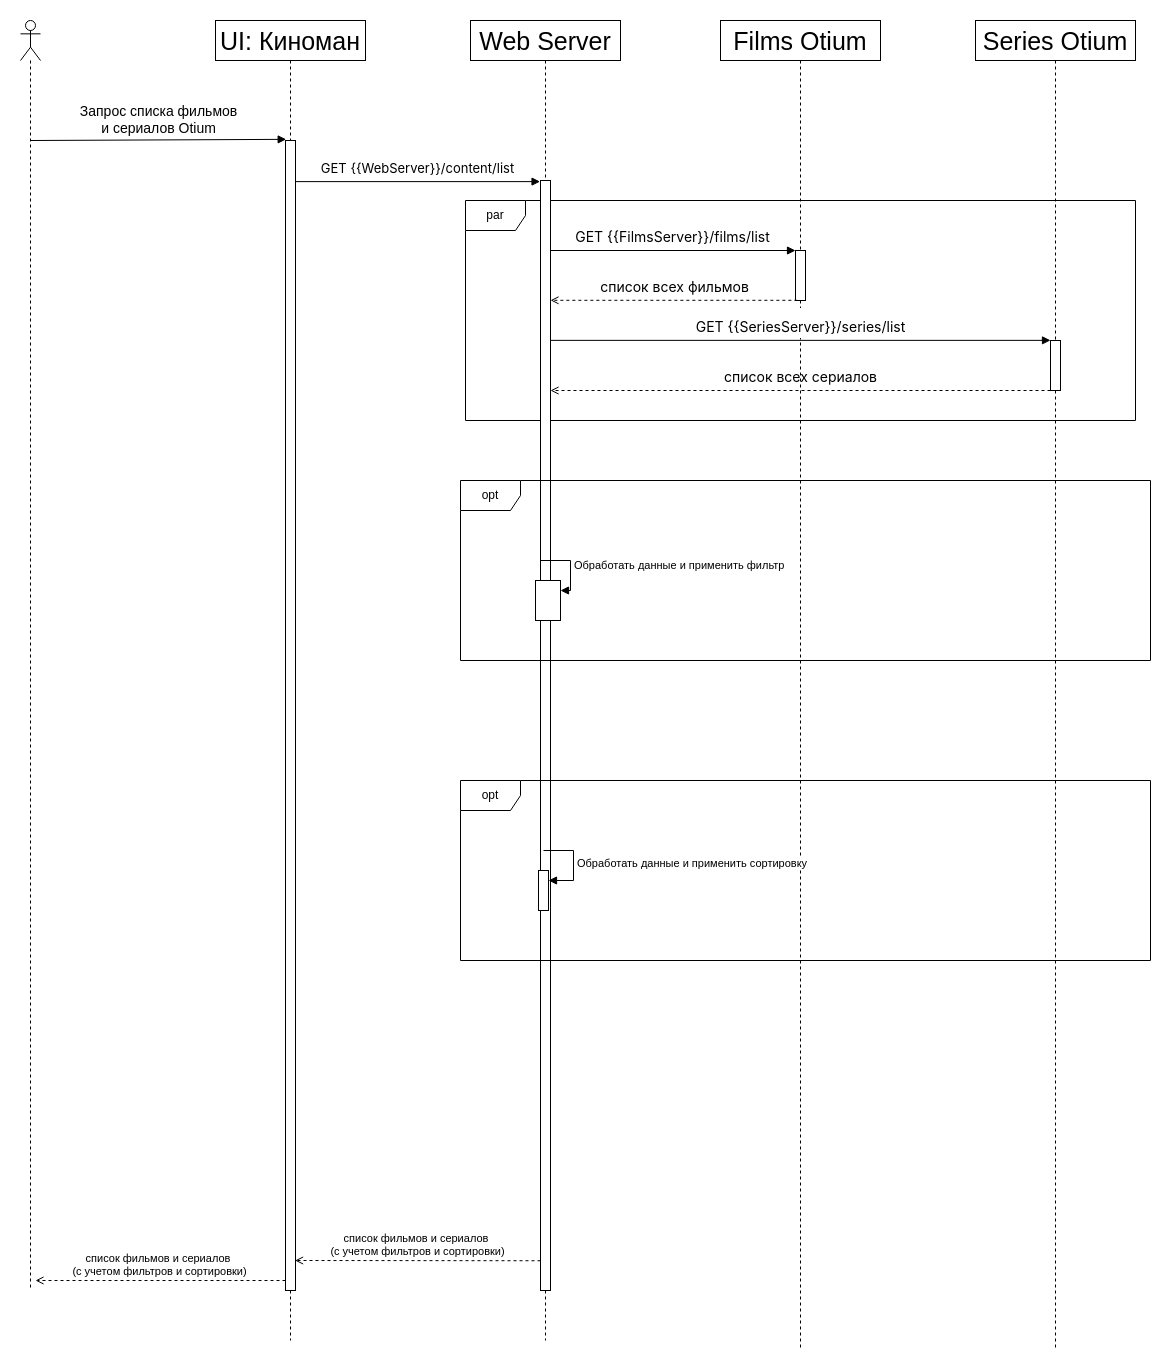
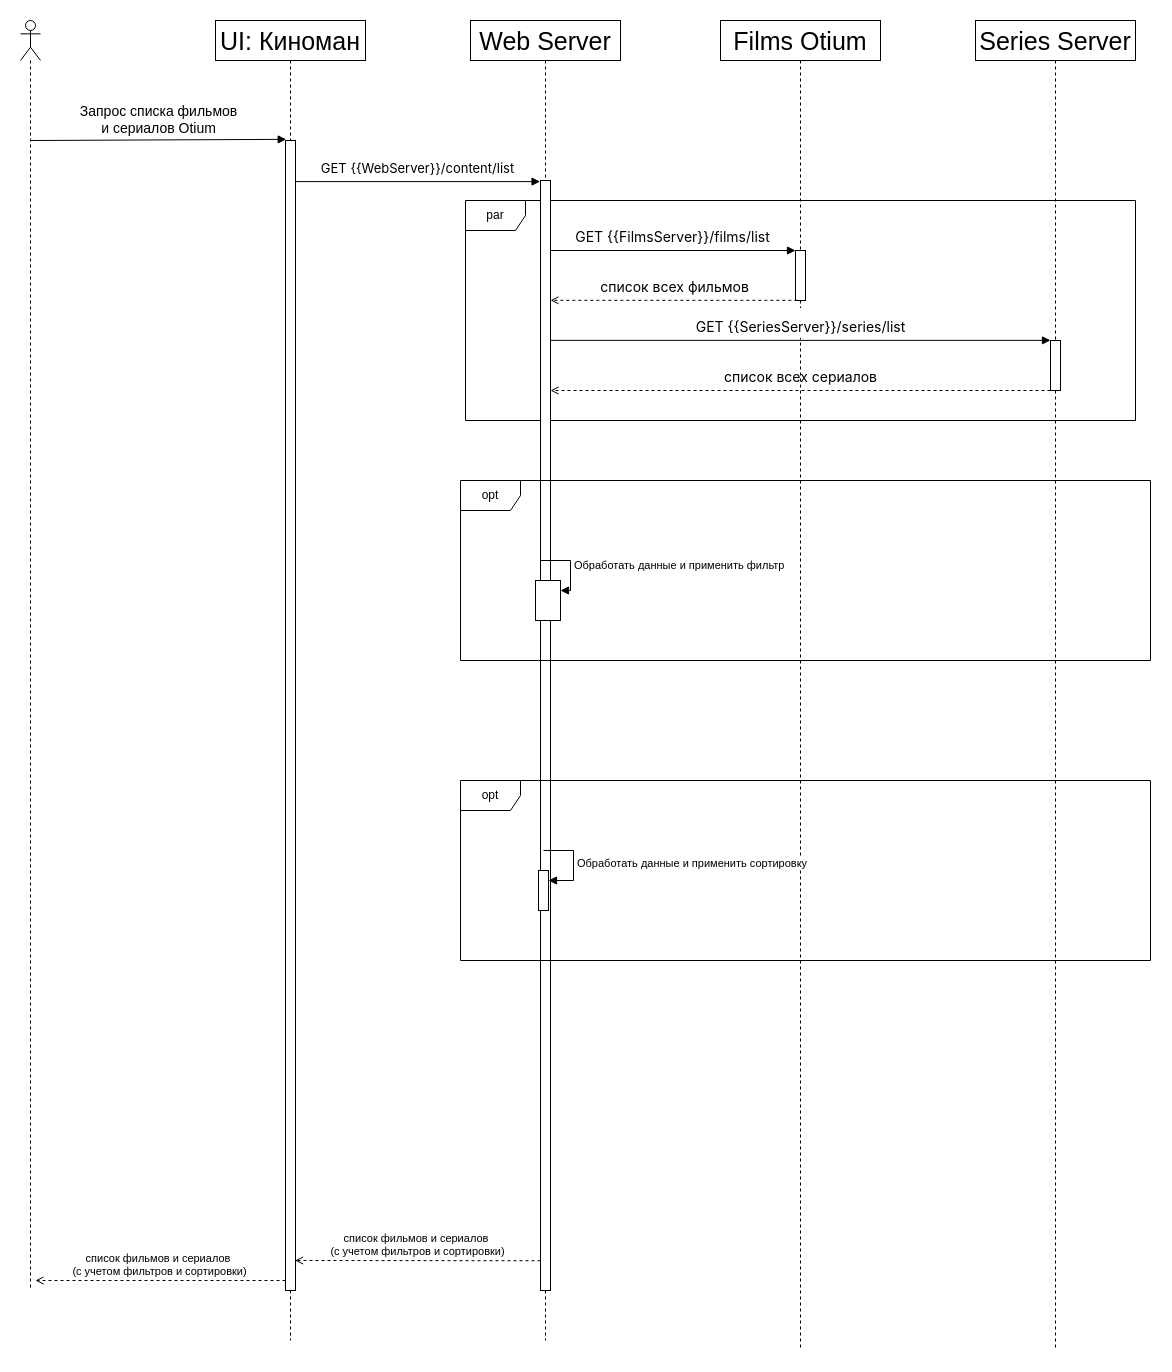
(1056, 41) -> (1056, 41)
